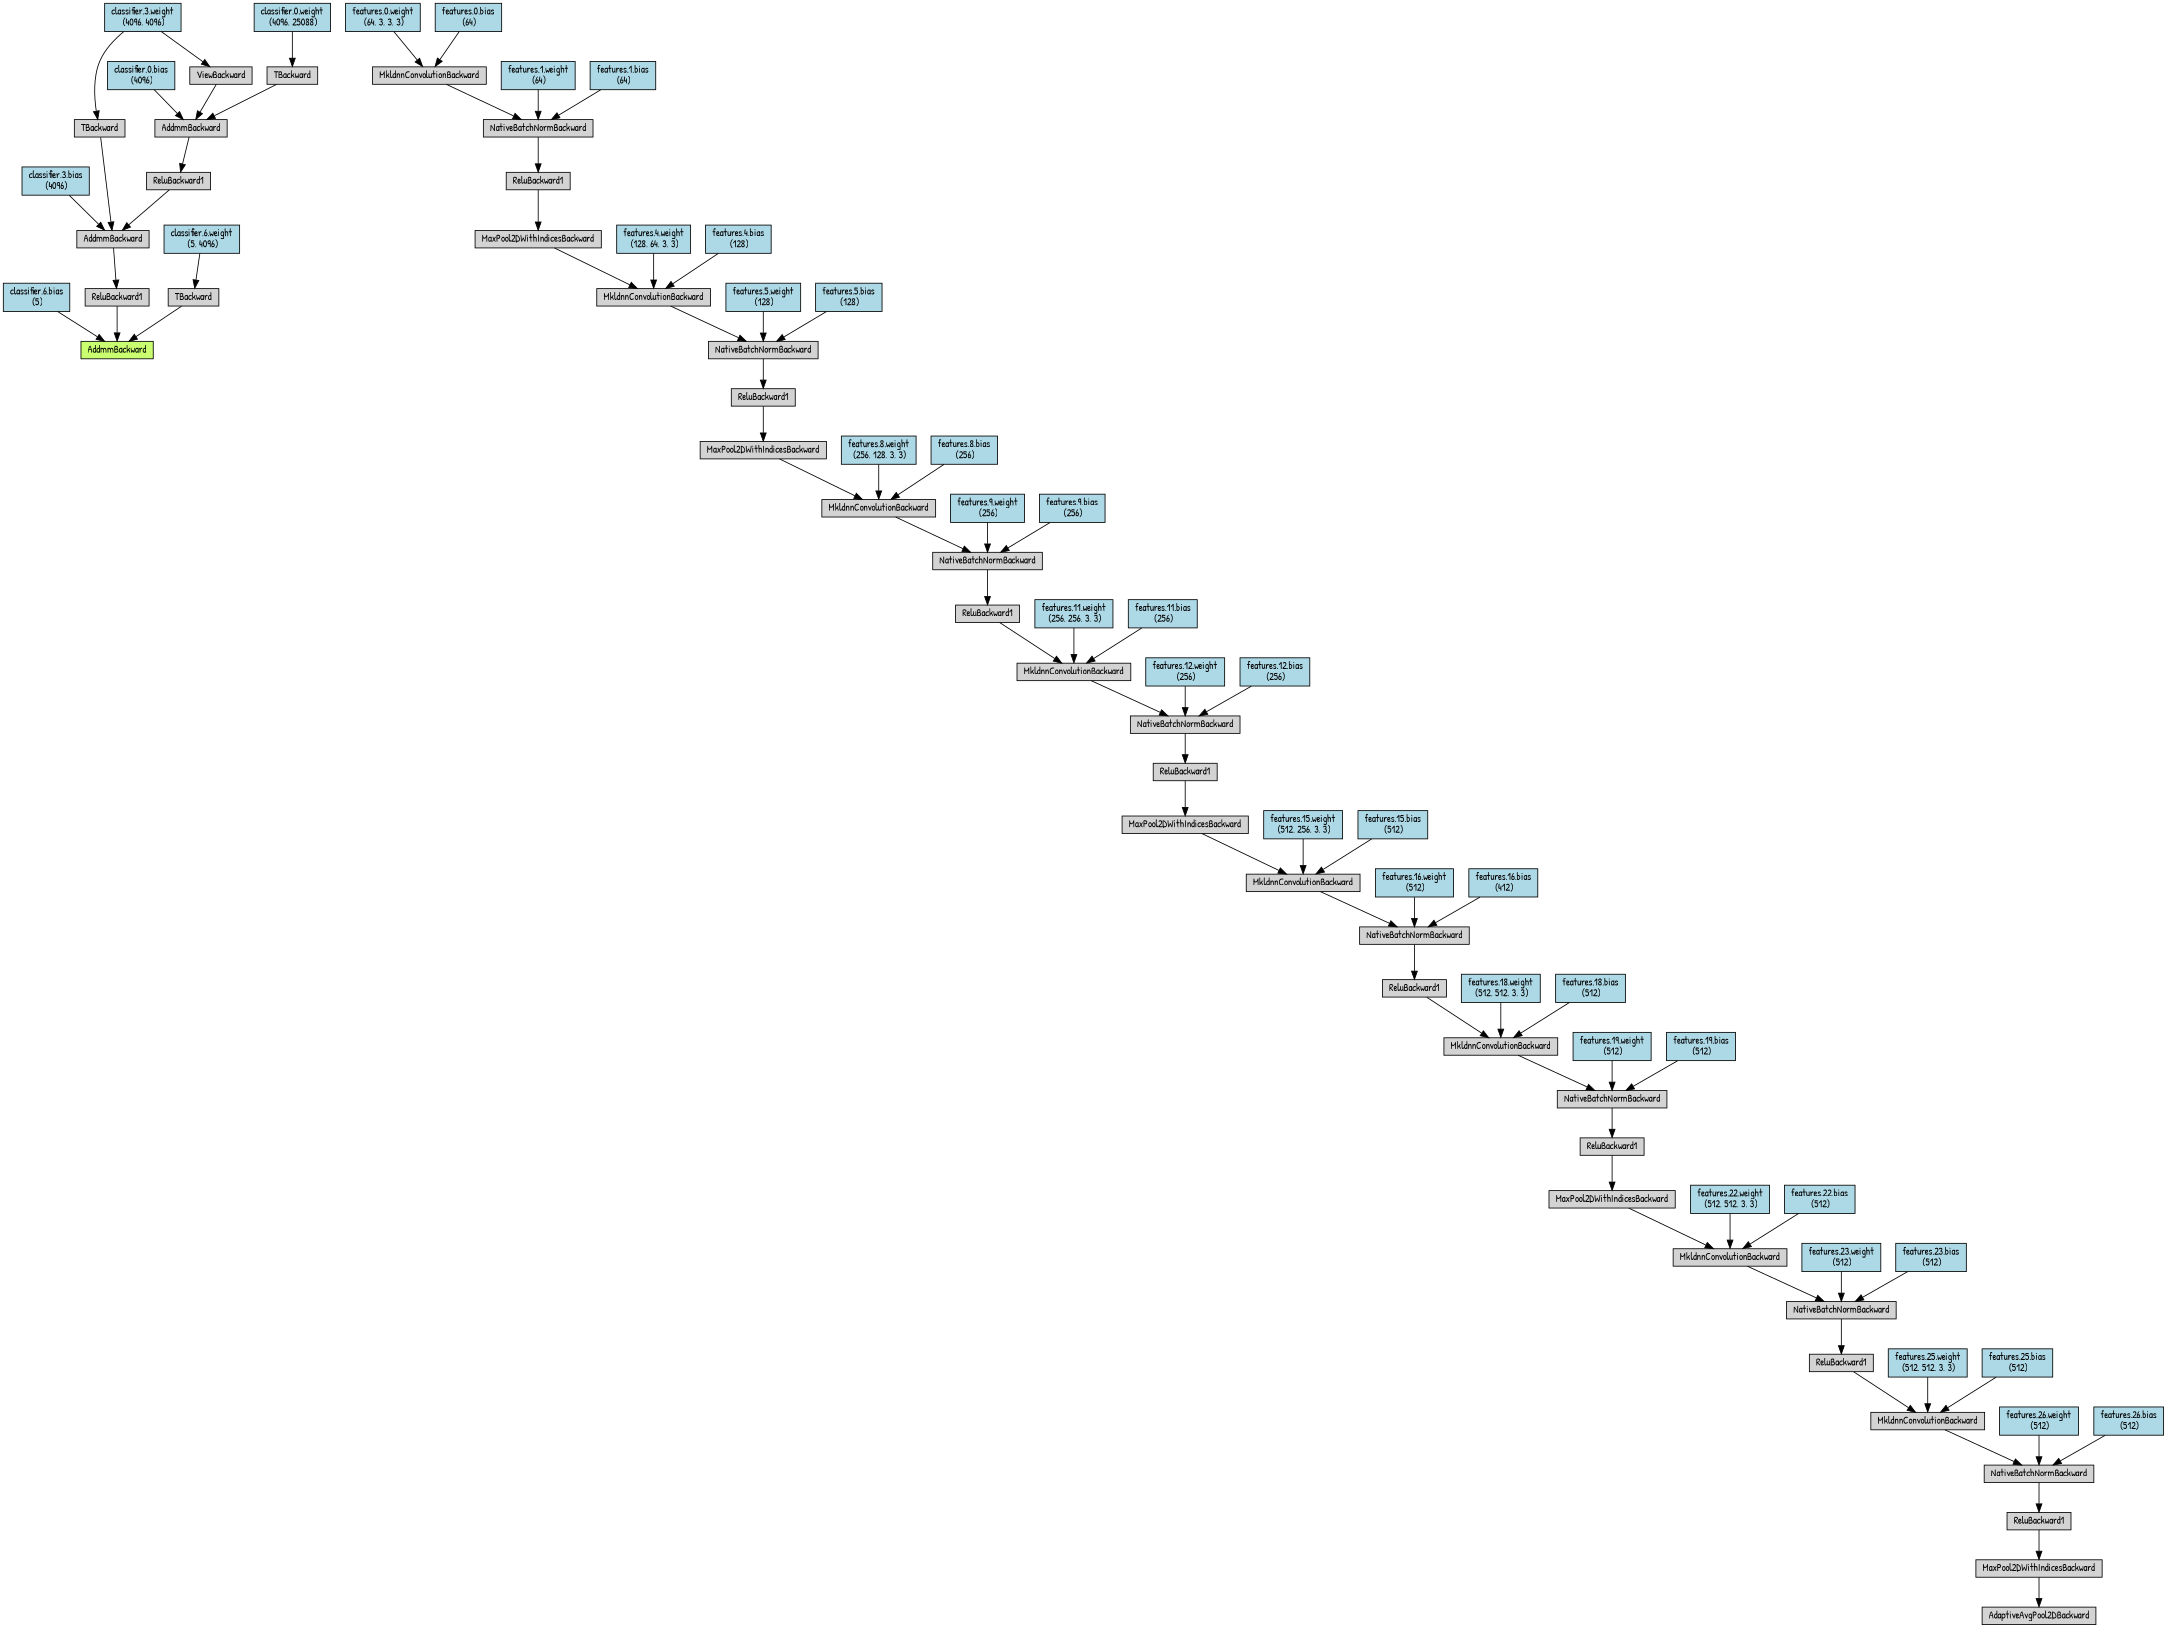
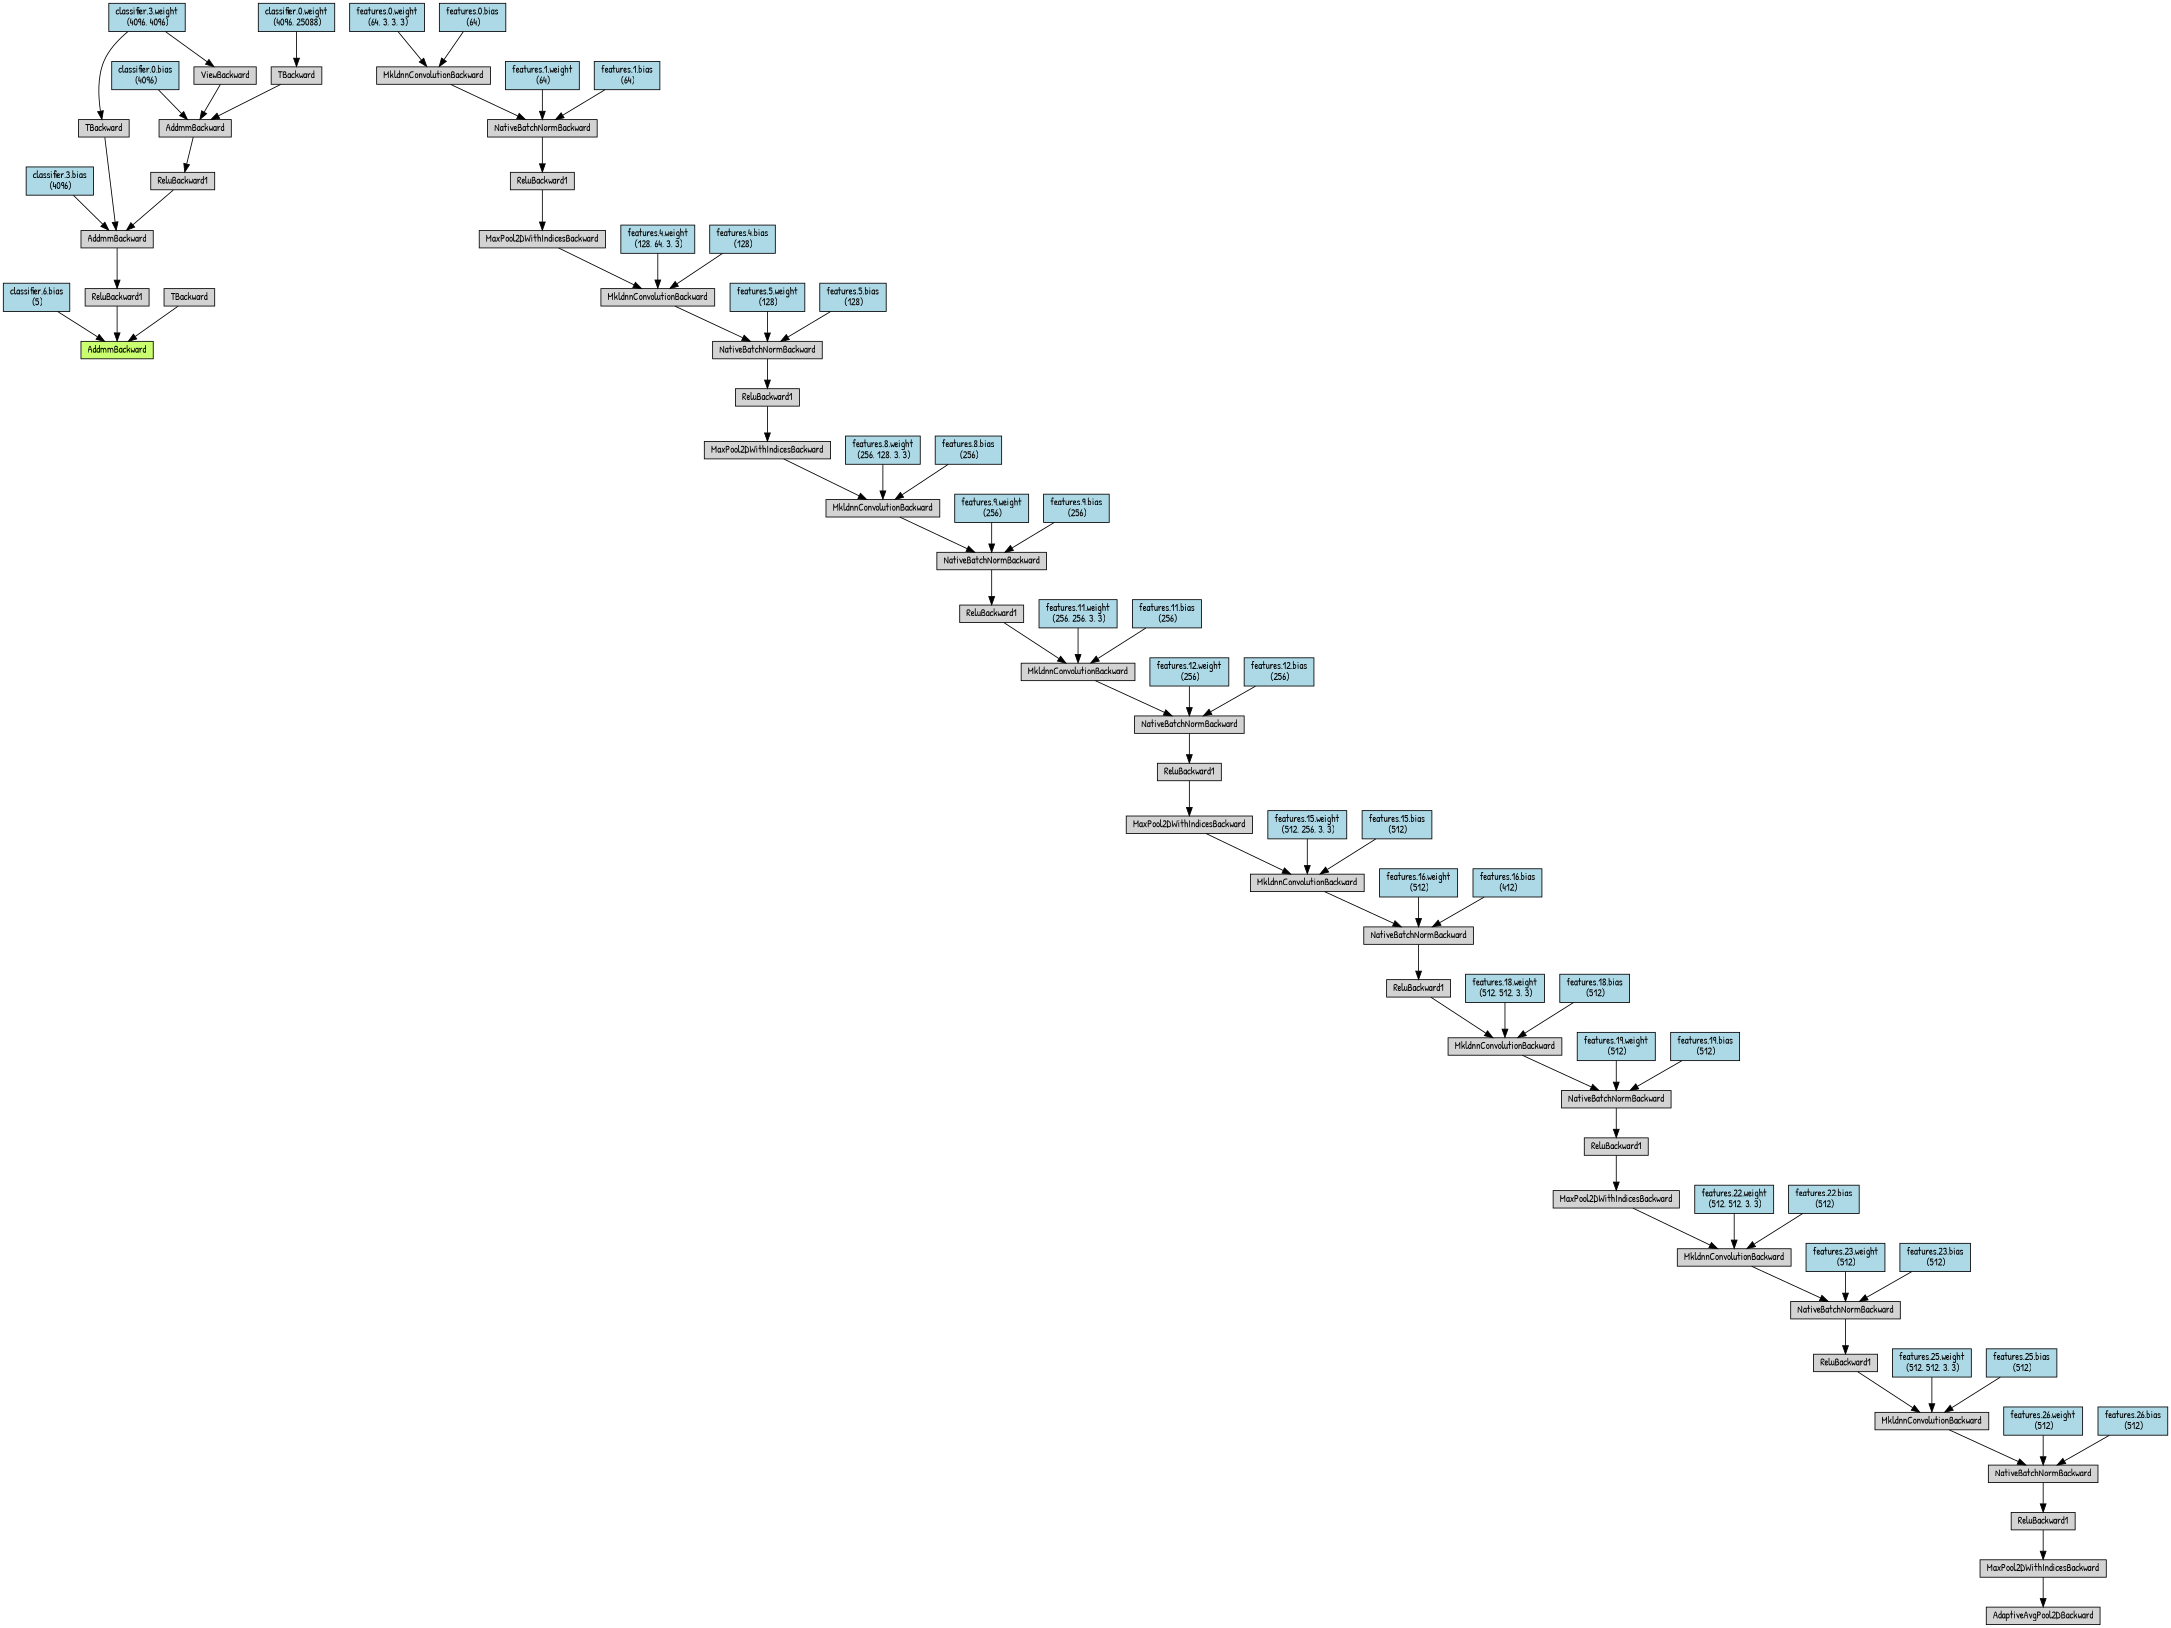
(202, 239) -> none
